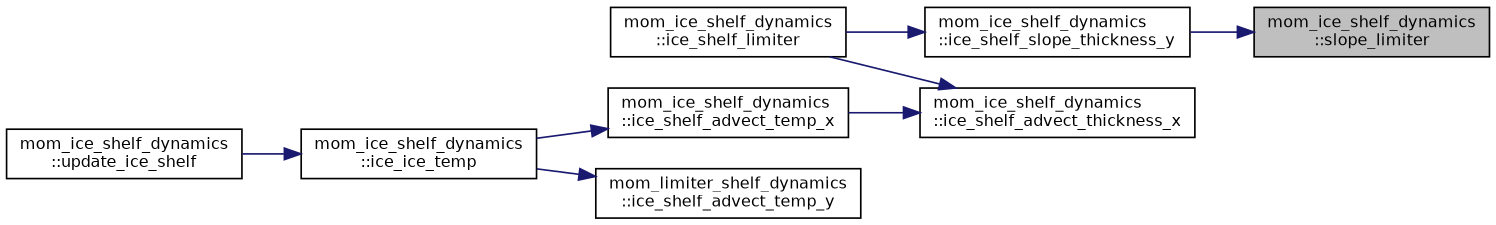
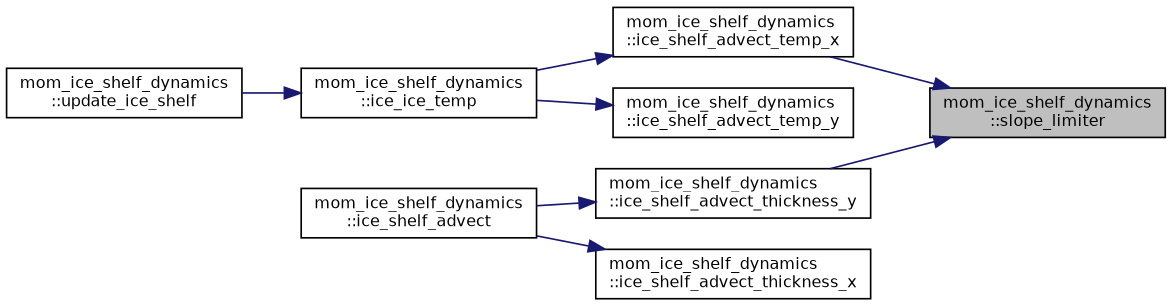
(728, 32) -> (419, 213)
(1057, 32) -> (733, 193)
(876, 113) -> (882, 70)
(728, 193) -> (733, 113)
